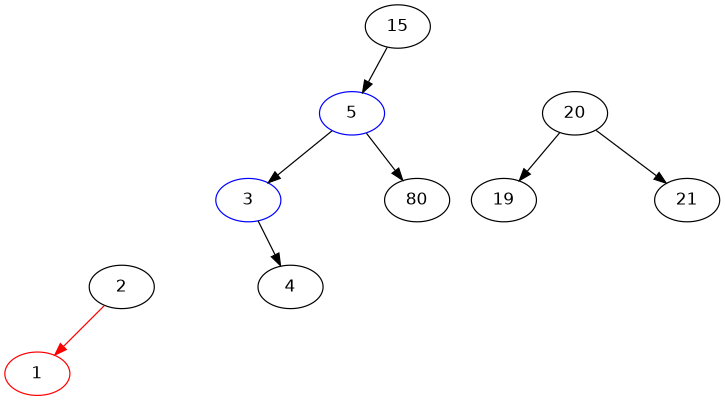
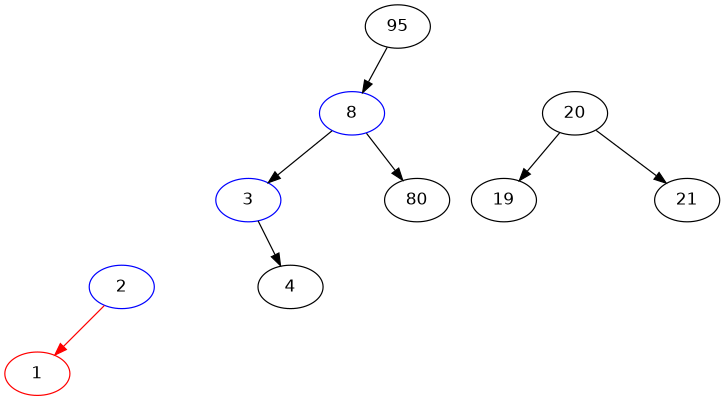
(398, 27) -> (398, 27)
(352, 113) -> (352, 113)
(122, 287) -> (122, 287)
